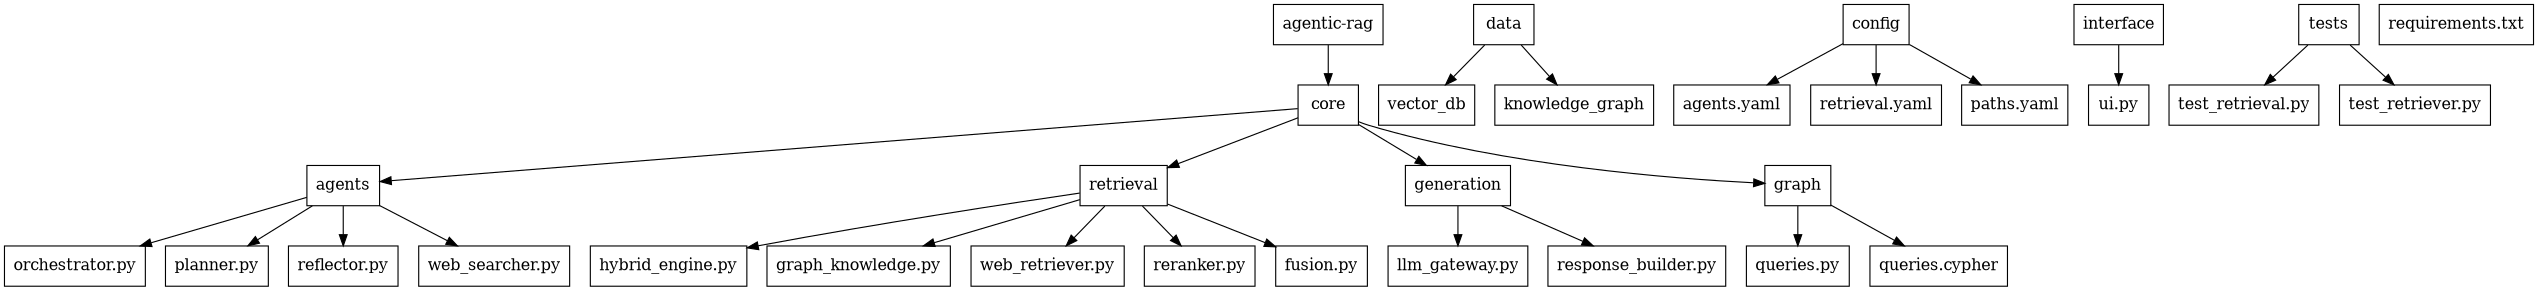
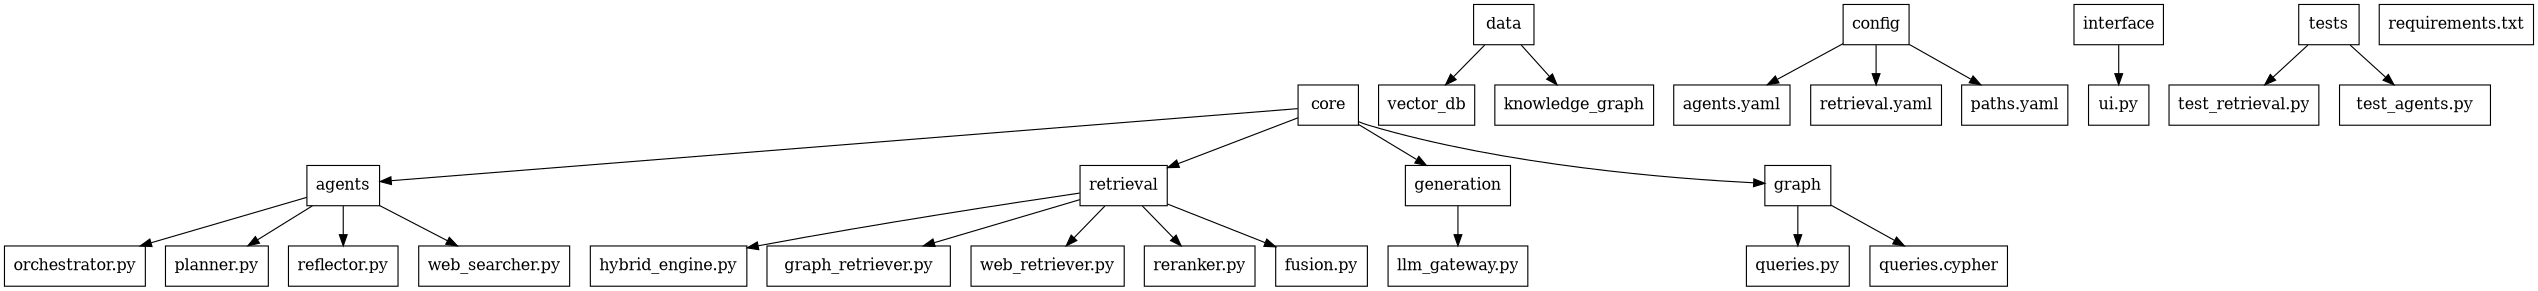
(1328, 25) -> none
(2415, 105) -> (2415, 105)
(859, 266) -> (859, 266)
(1637, 266) -> none
